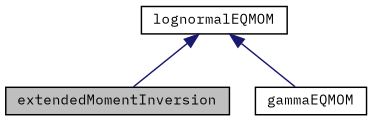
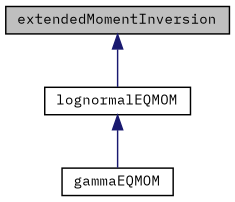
(160, 65) -> (118, 68)
